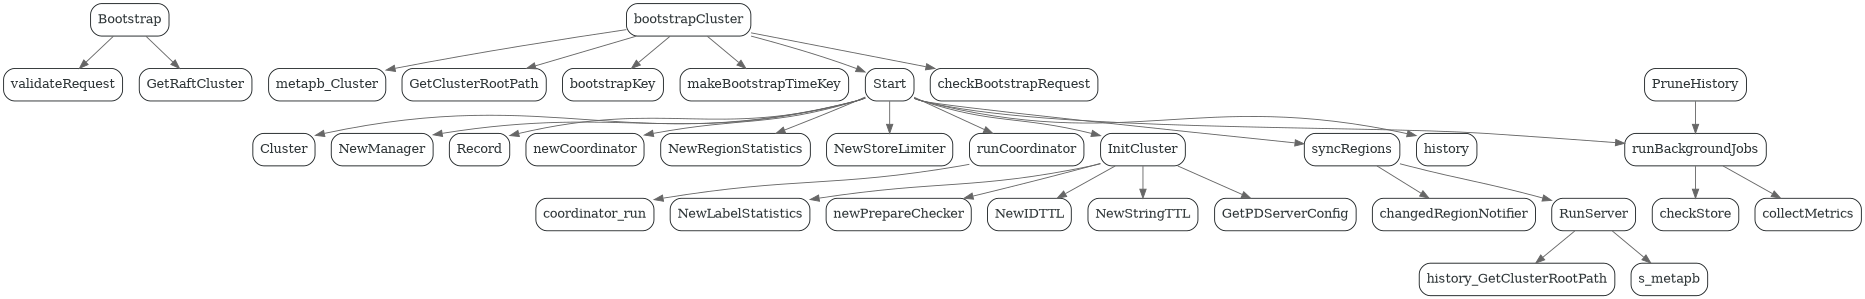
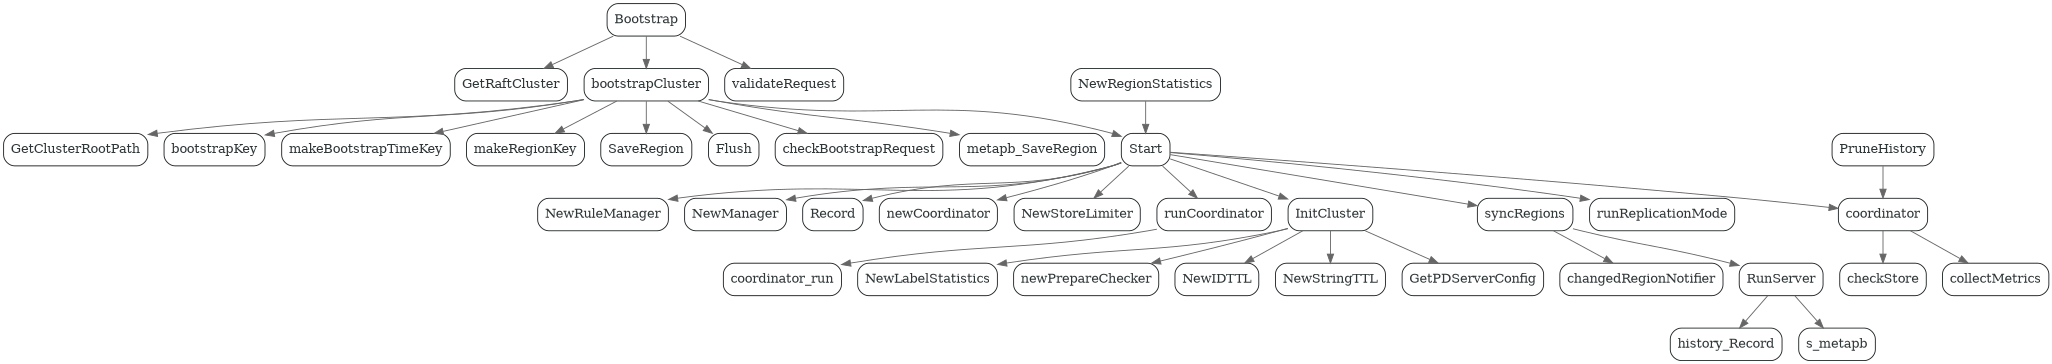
none -> (646, 48)
(327, 85) -> (1032, 150)
(819, 116) -> (1146, 113)
(284, 150) -> (603, 215)
none -> (526, 150)
none -> (646, 150)
none -> (734, 150)
(1447, 150) -> (1662, 215)
(1696, 150) -> (1883, 215)
(1517, 279) -> (1726, 344)
